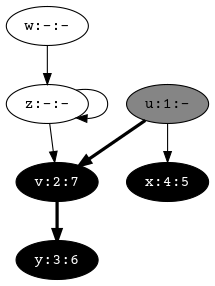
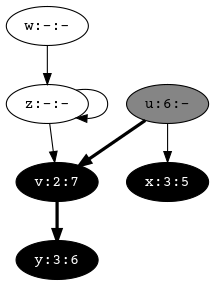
(168, 104) -> (168, 104)
(168, 182) -> (168, 182)
